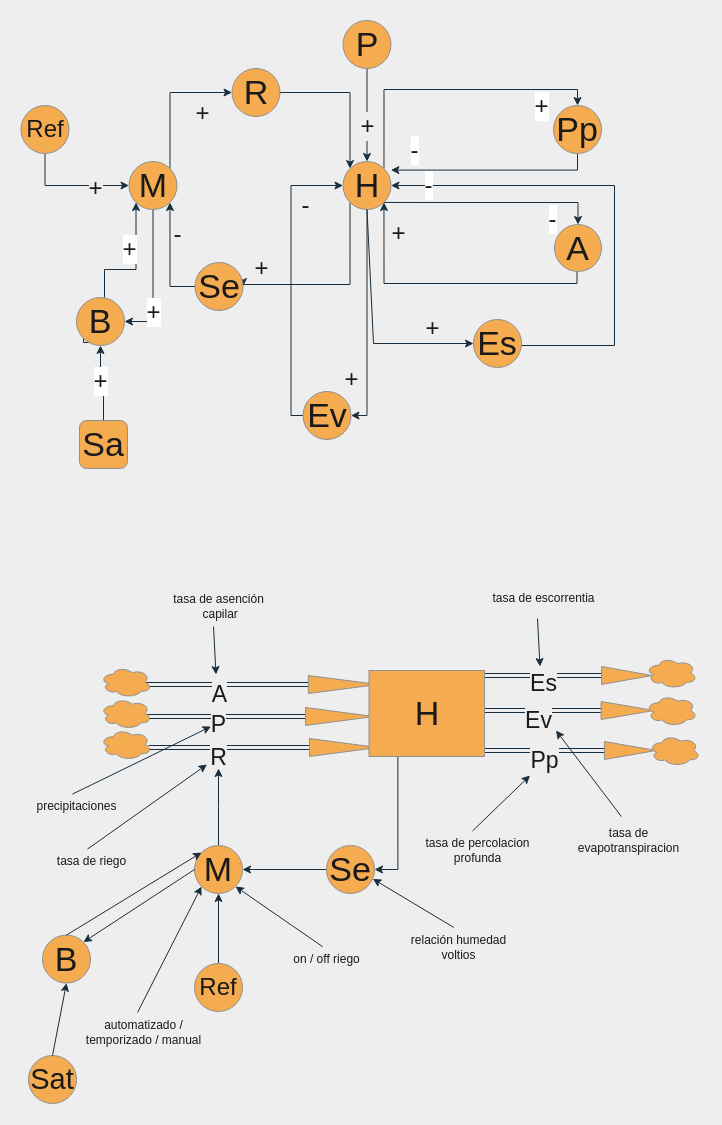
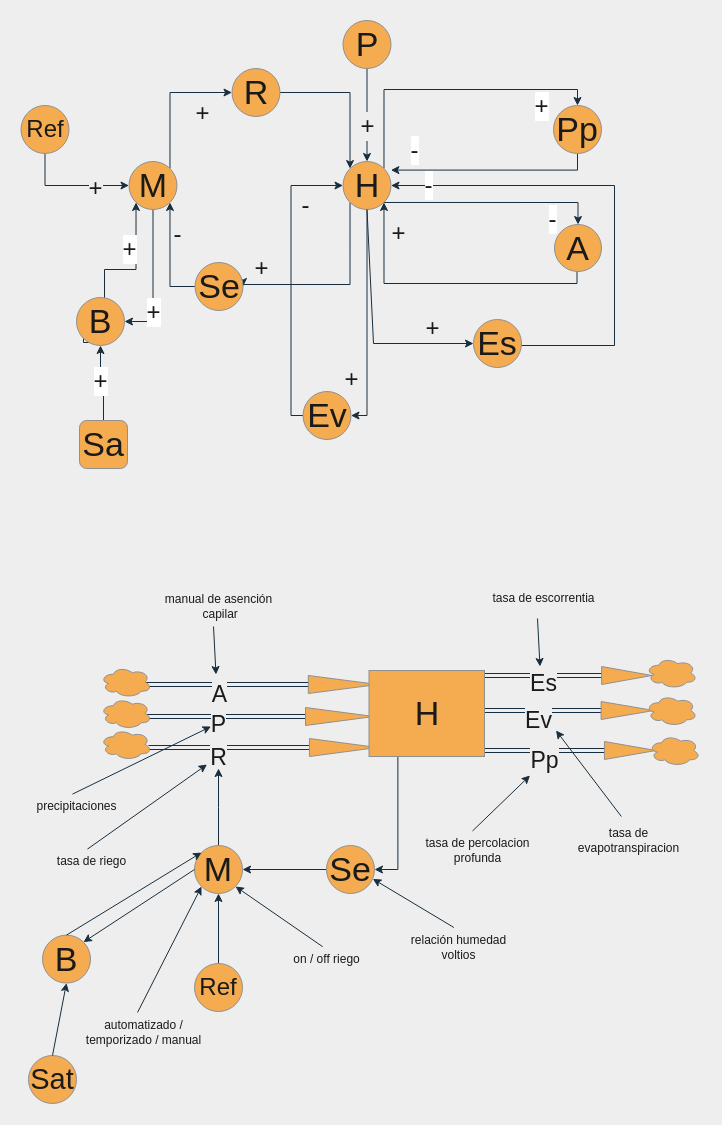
(219, 607) -> (219, 607)
